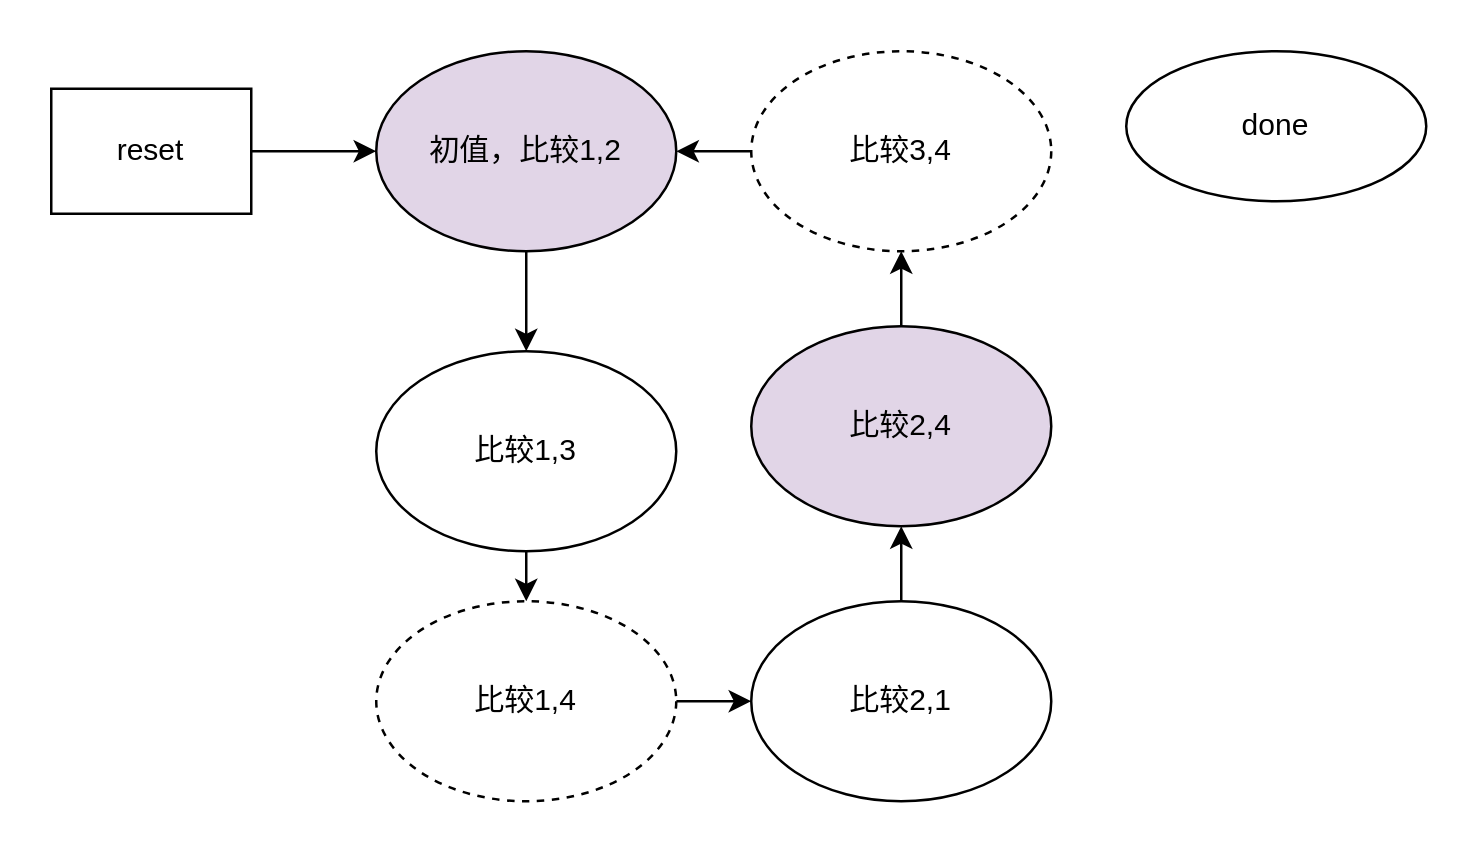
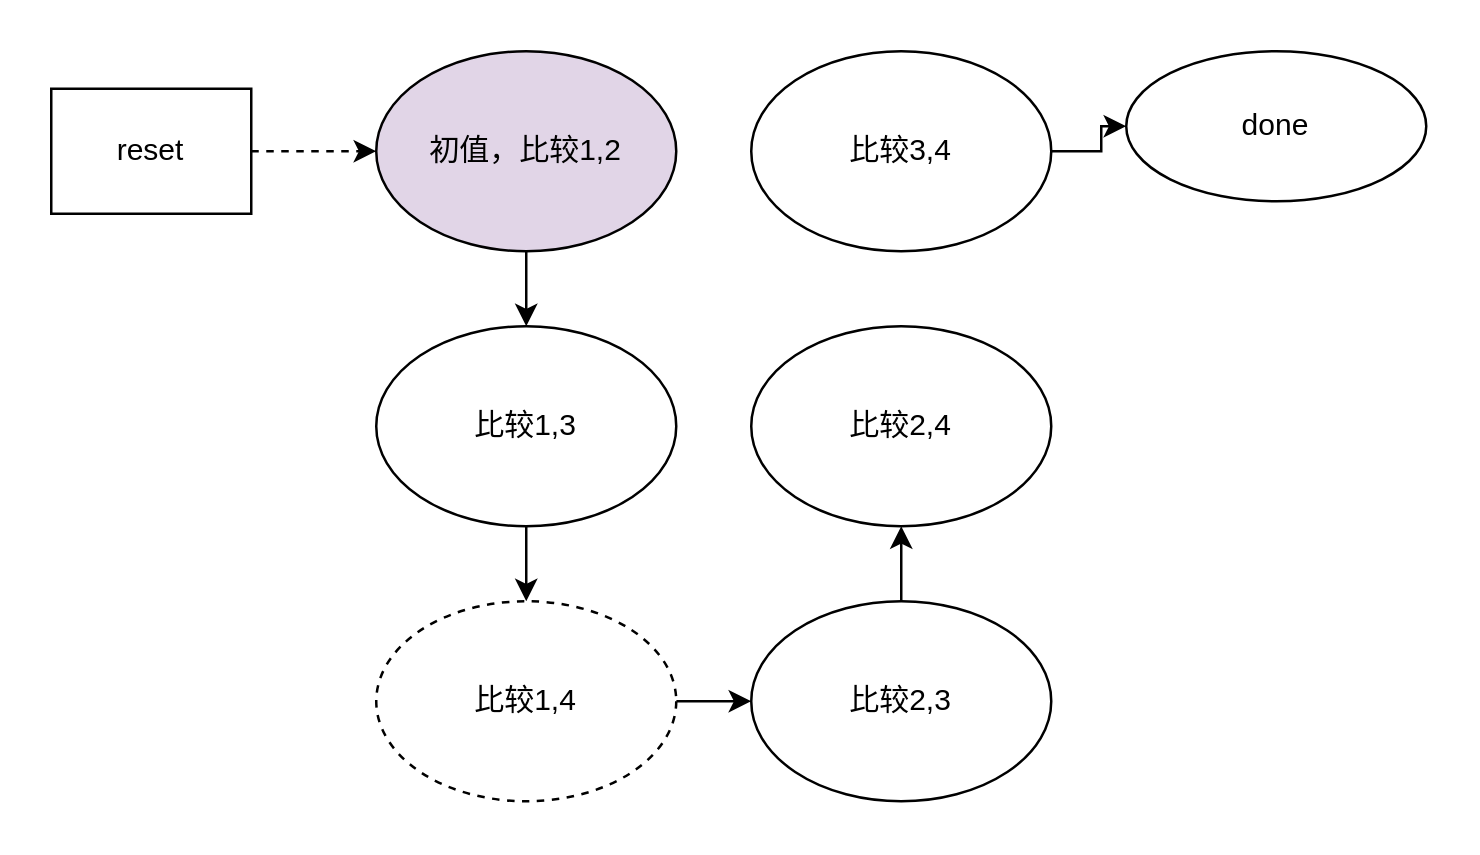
(307, 151) -> (307, 151)
(705, 151) -> (1093, 151)
(901, 151) -> (901, 151)
(901, 297) -> none
(901, 426) -> (901, 426)
(526, 451) -> (526, 426)
(901, 701) -> (901, 701)
